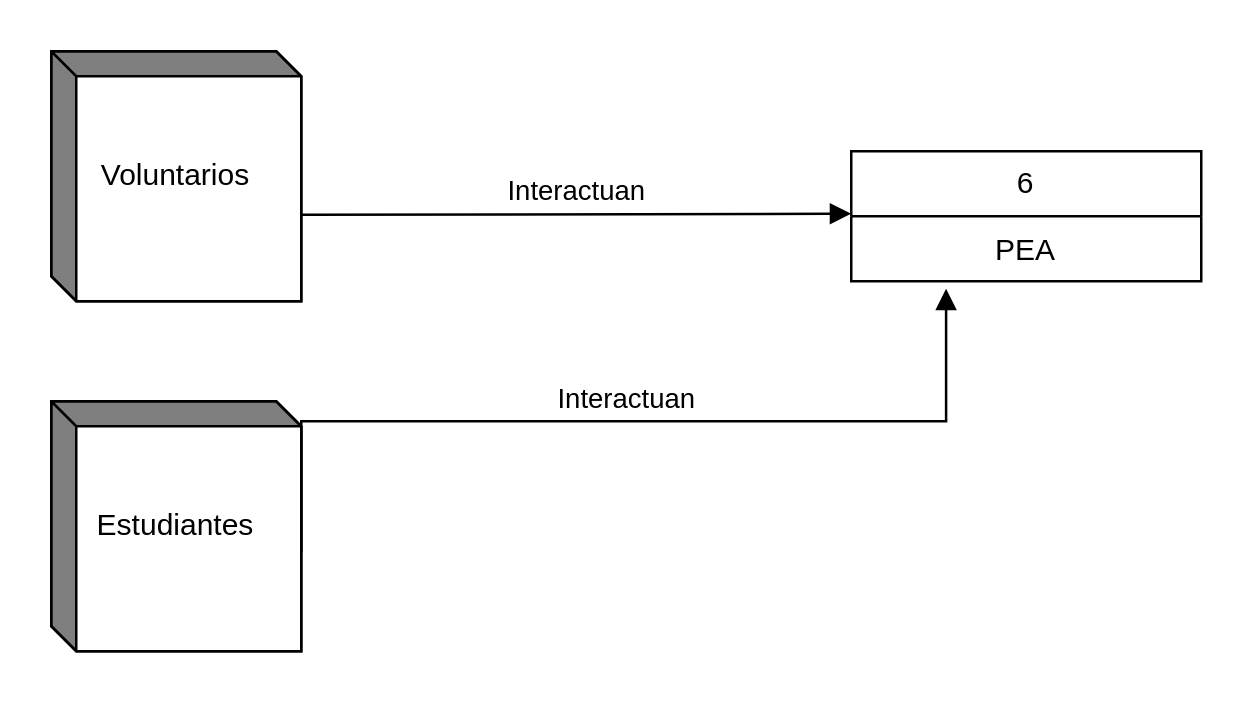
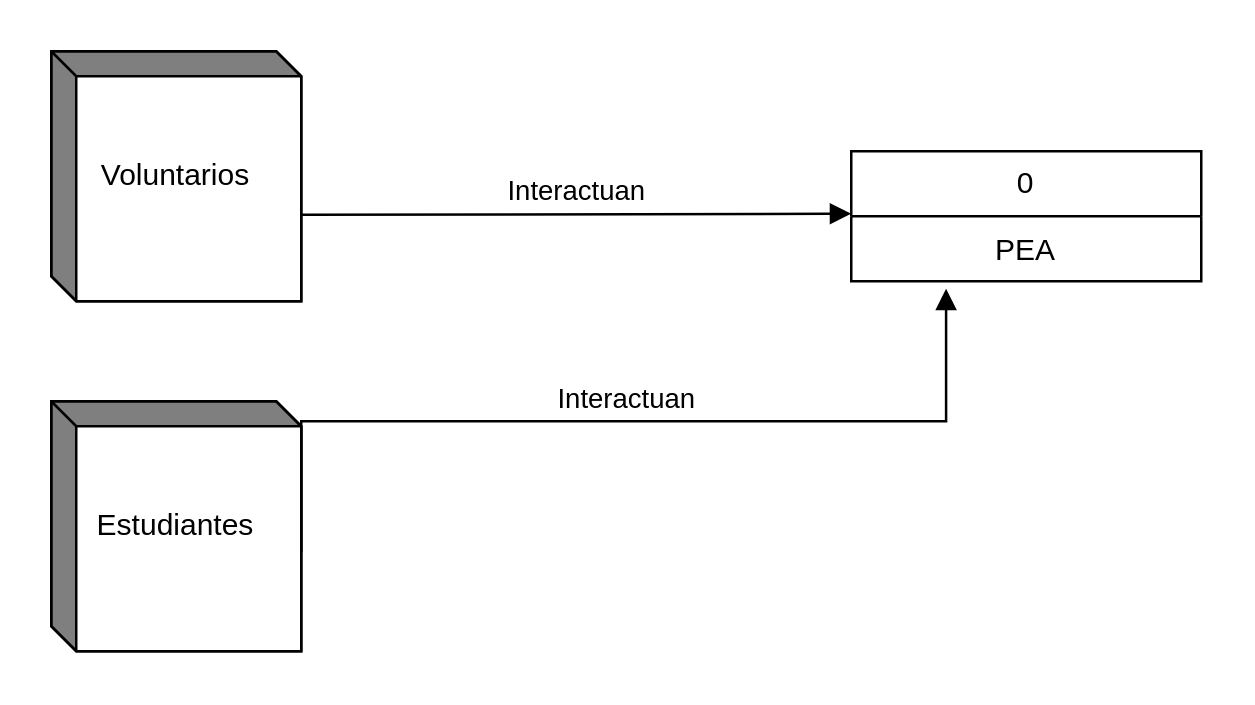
(1026, 184) -> (1026, 184)
